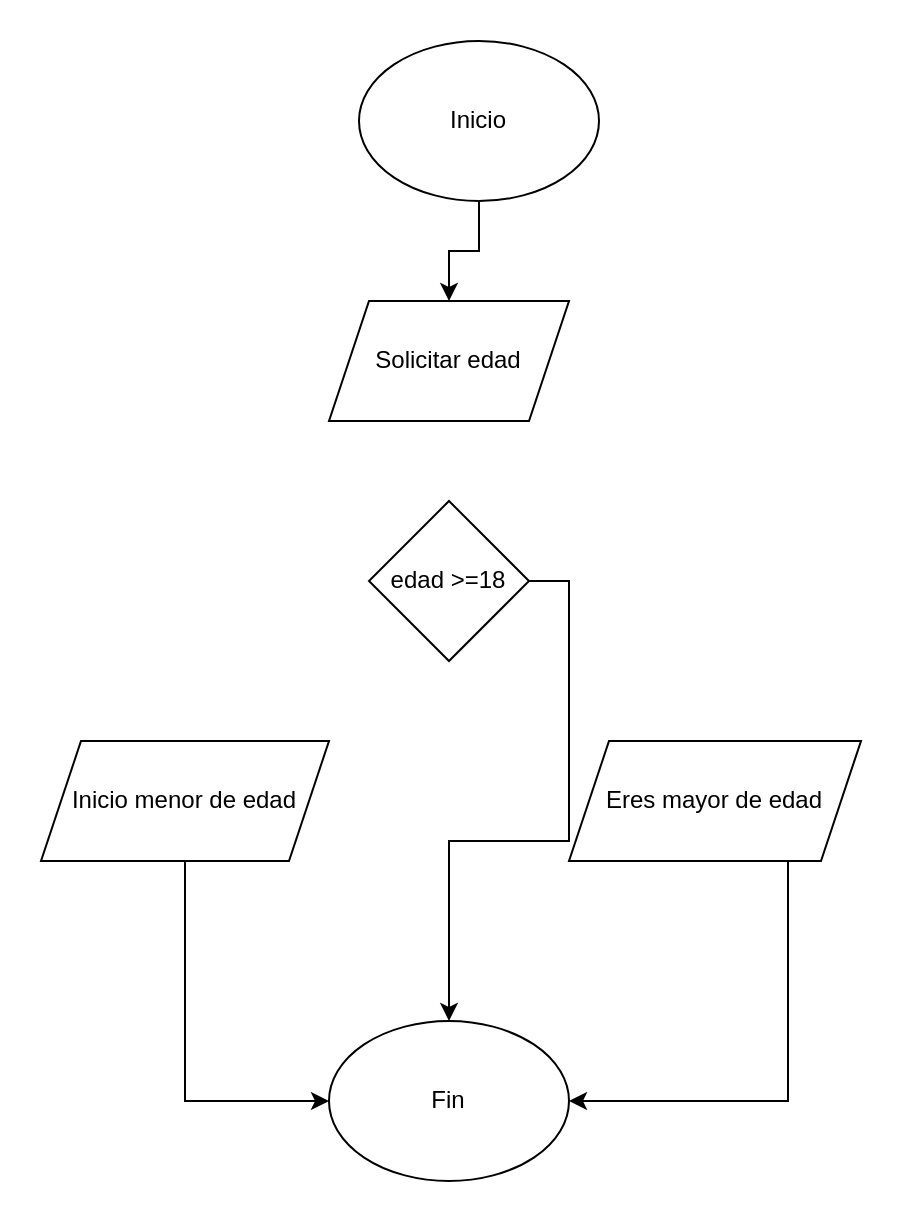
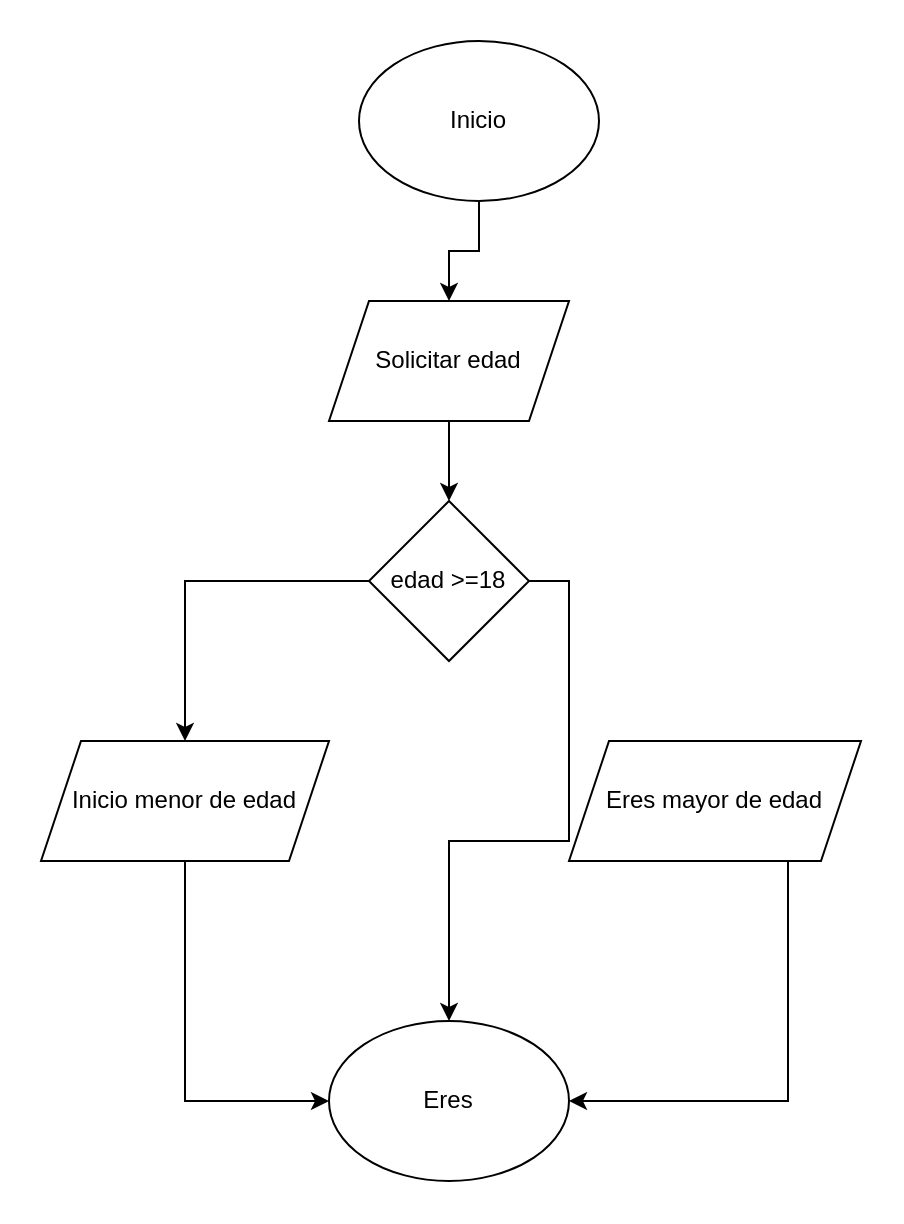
none -> (449, 454)
none -> (204, 581)
(449, 1101) -> (449, 1101)
